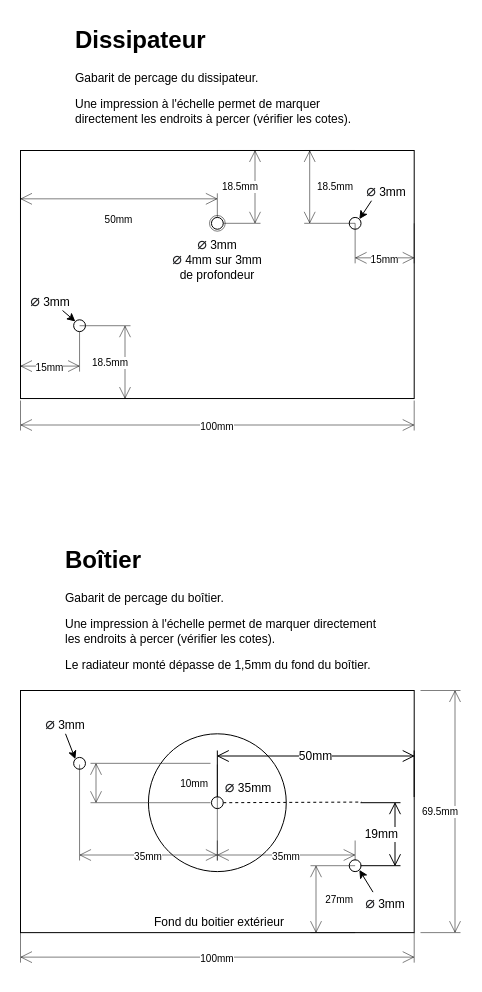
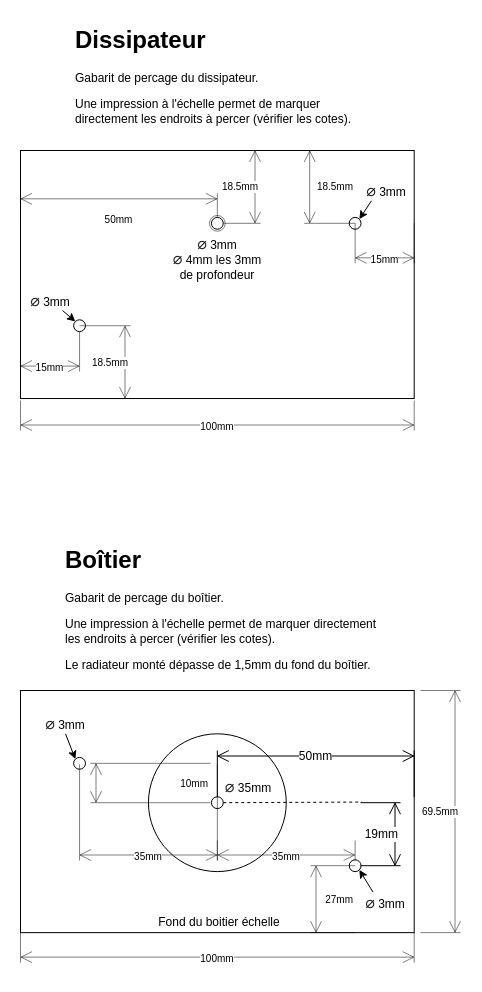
(218, 266) -> (218, 266)
(220, 923) -> (220, 923)
